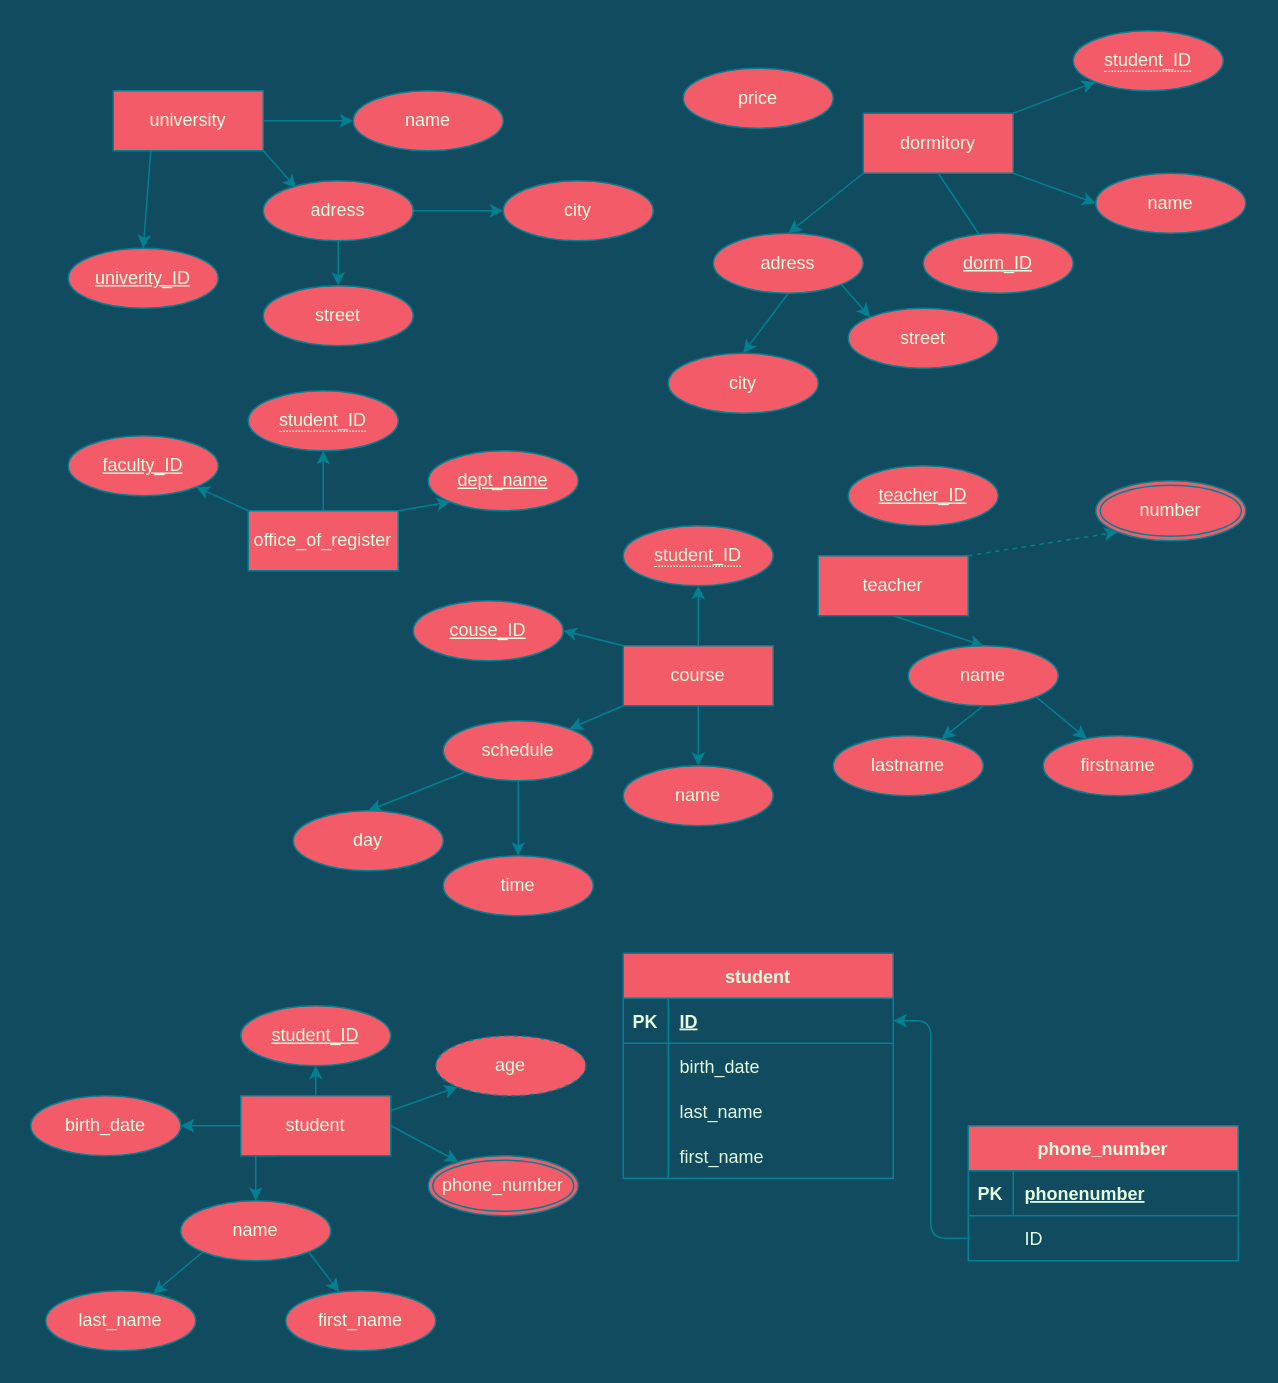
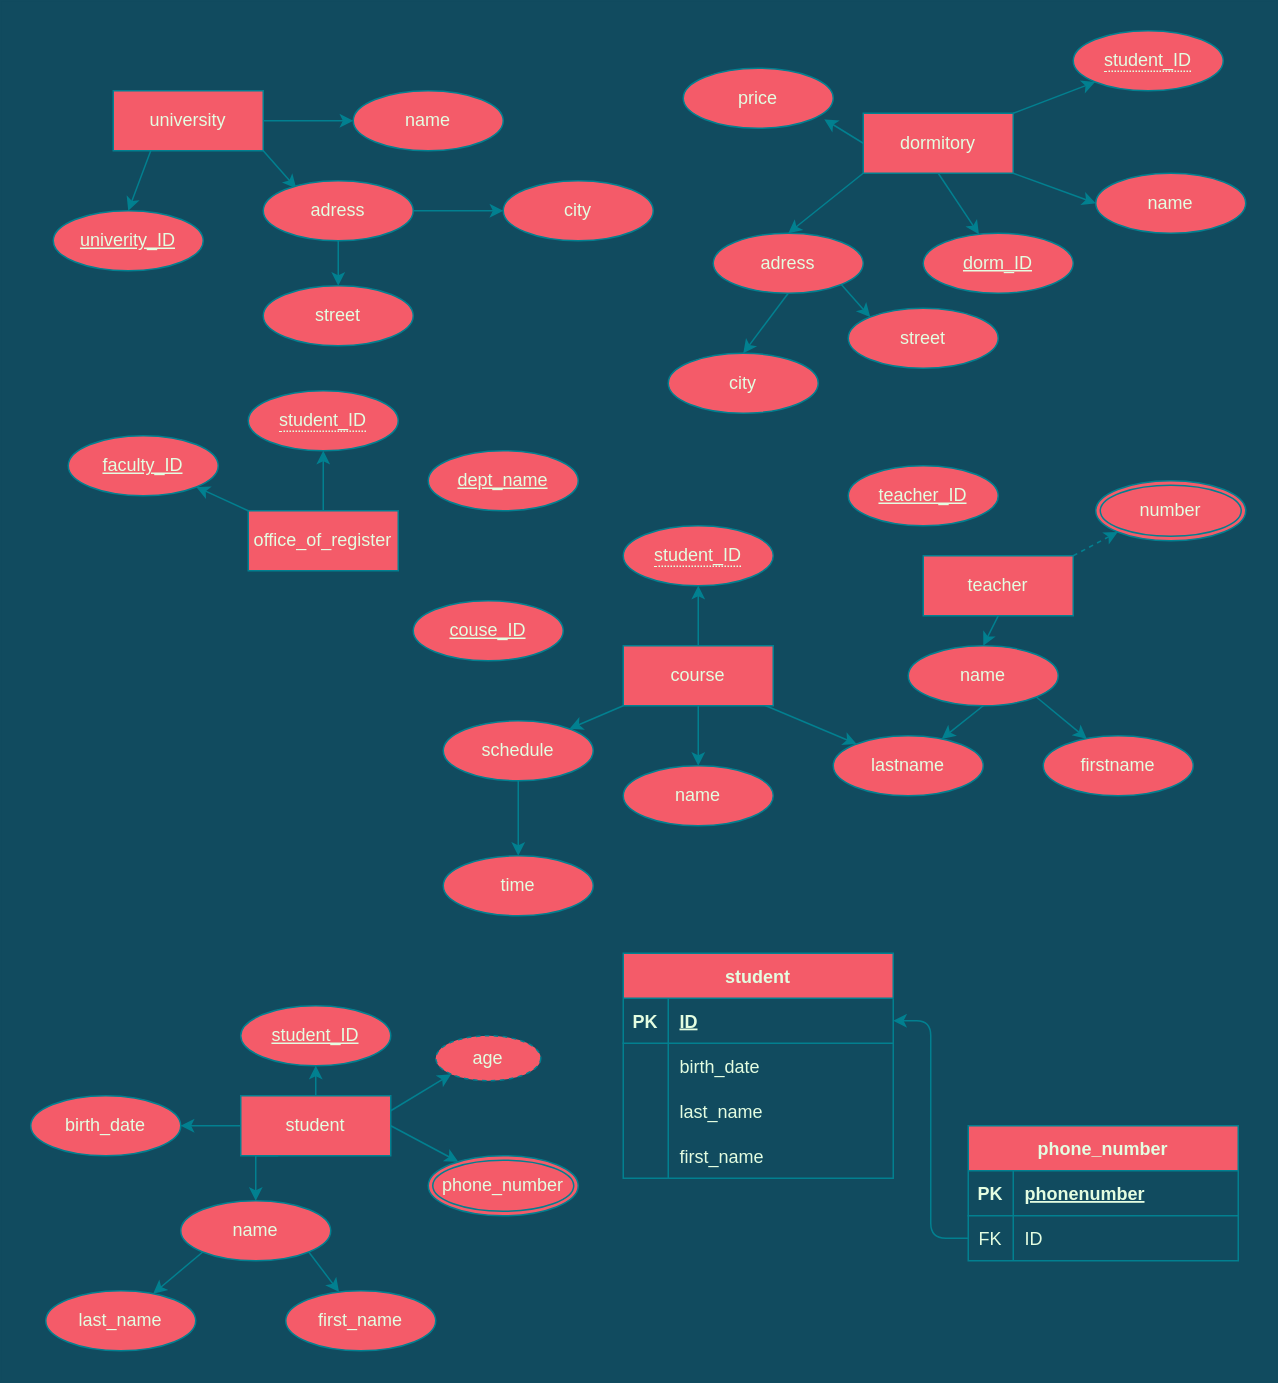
none -> (848, 134)
(975, 228) -> (973, 225)
(143, 278) -> (128, 241)
(419, 507) -> none
(893, 586) -> (998, 586)
(598, 639) -> (806, 723)
(421, 790) -> none
(368, 841) -> none
(511, 1066) -> (488, 1058)
none -> (991, 1238)
